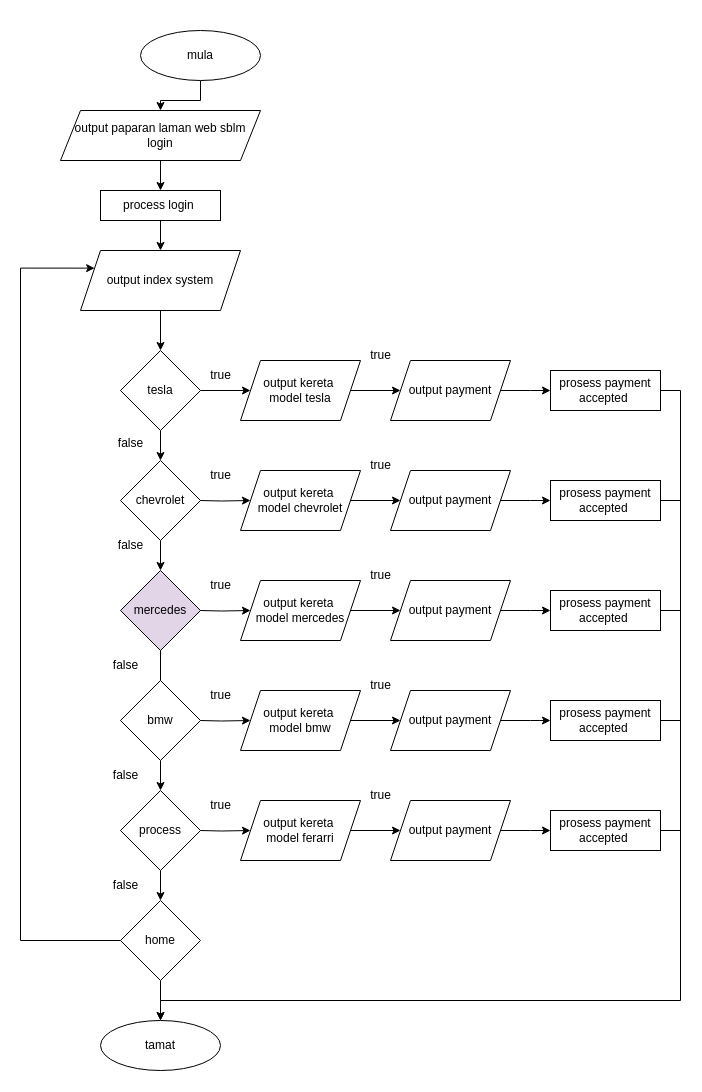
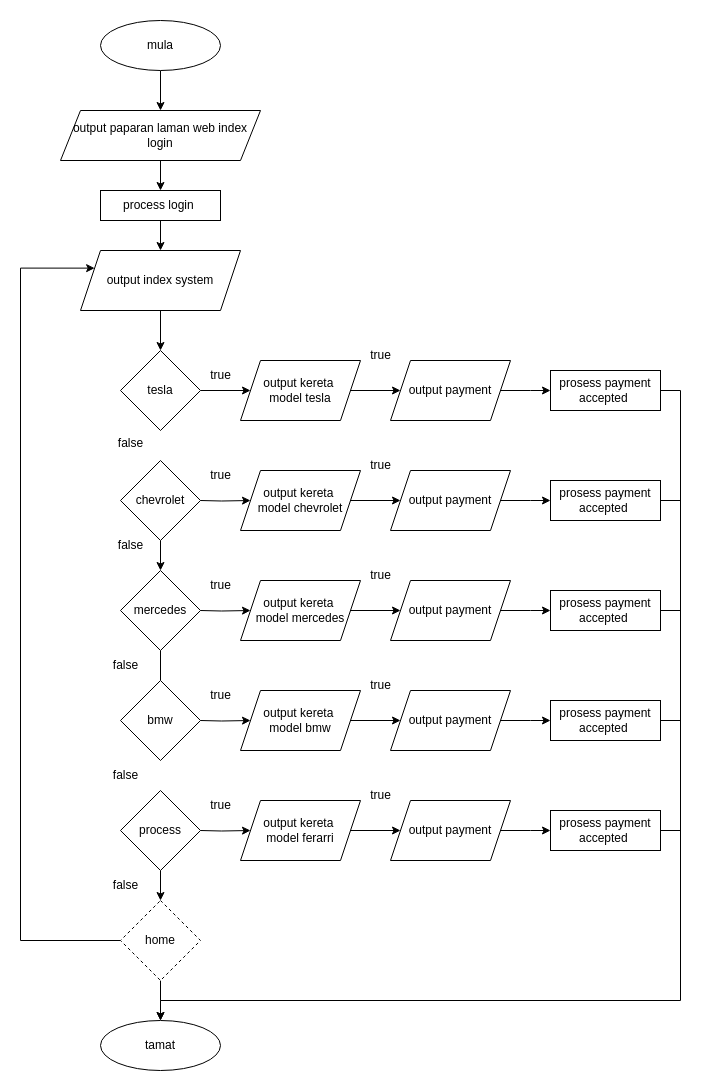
(201, 56) -> (161, 46)
(161, 136) -> (161, 136)
(161, 450) -> none
(161, 611) -> (161, 611)
(161, 780) -> none
(161, 941) -> (161, 941)
